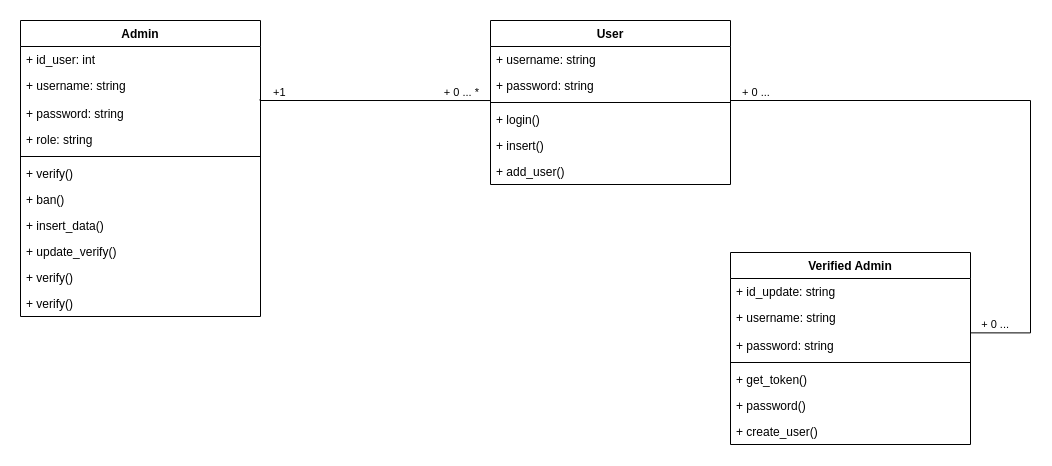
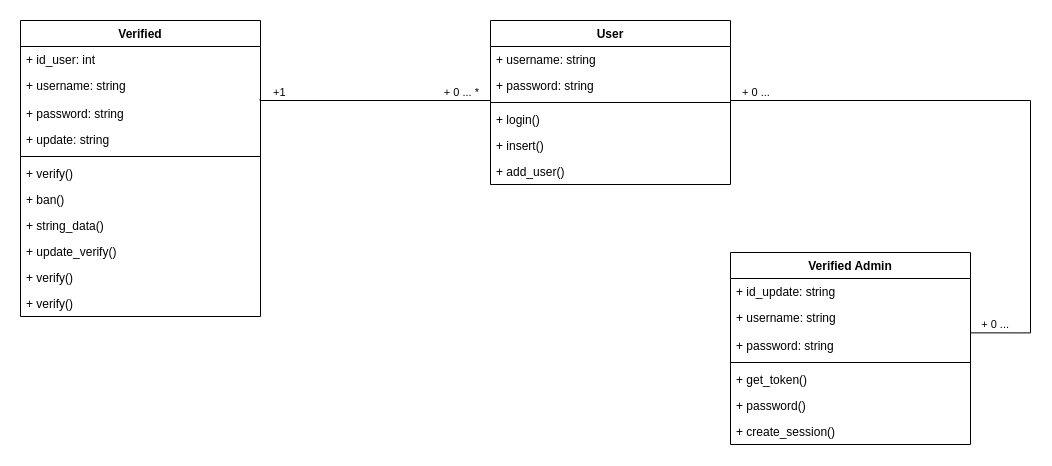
(141, 35) -> (141, 35)
(66, 141) -> (74, 141)
(74, 227) -> (74, 227)
(785, 433) -> (794, 433)
